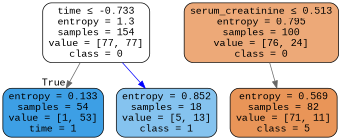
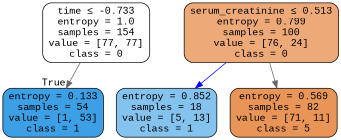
(96, 22) -> (96, 22)
(261, 22) -> (261, 22)
(131, 73) -> (214, 73)
(53, 129) -> (53, 129)
